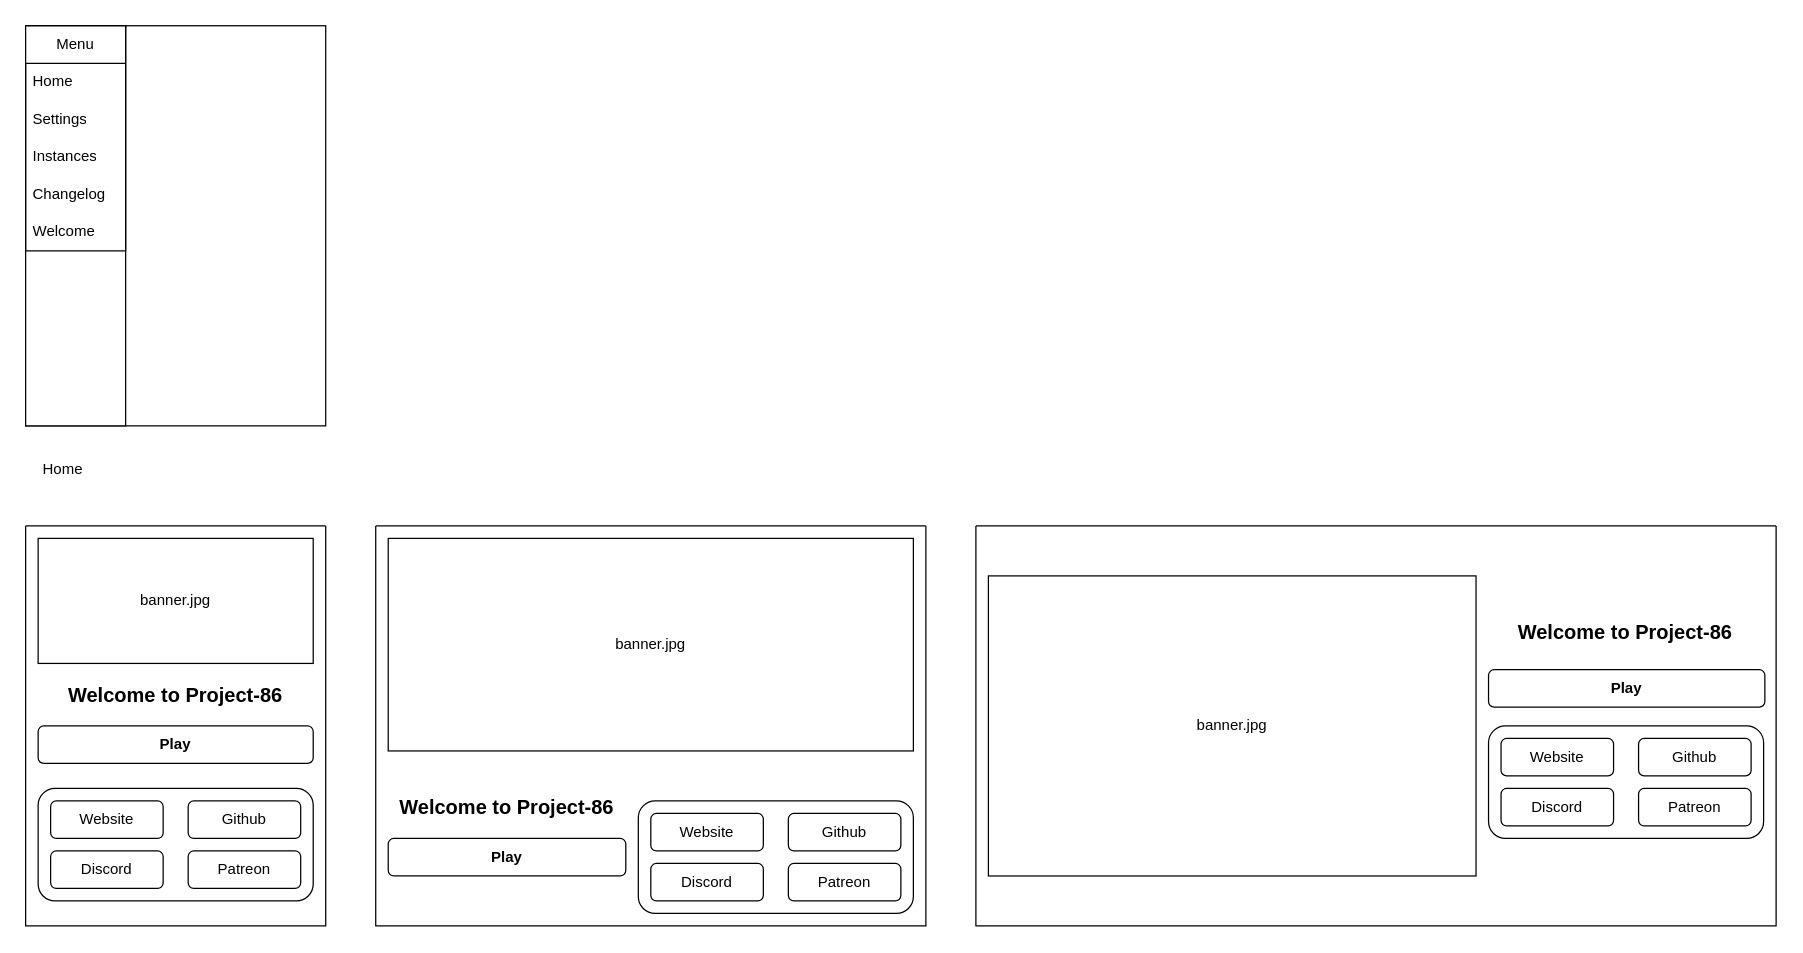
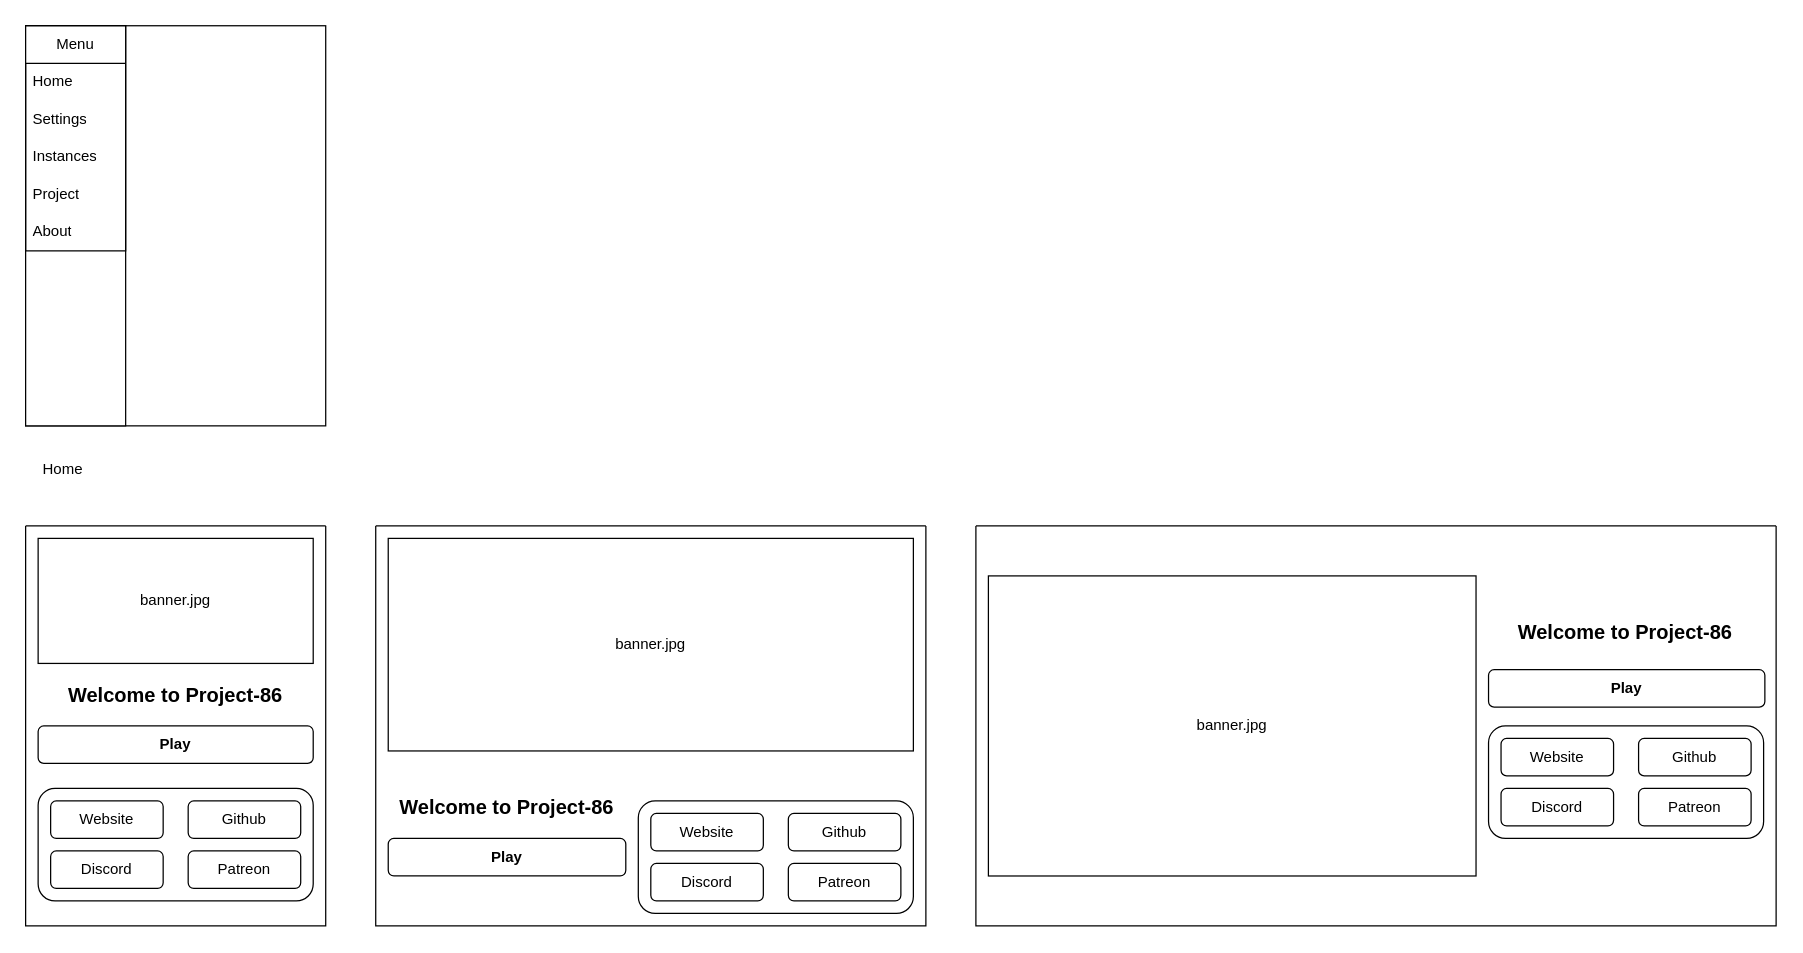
(69, 194) -> (63, 194)
(61, 232) -> (54, 232)
